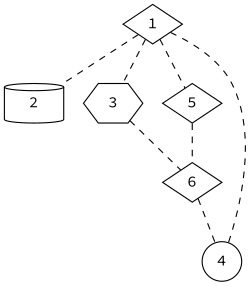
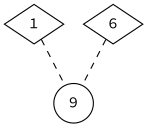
(34, 103) -> none
(113, 103) -> none
(192, 103) -> none
(222, 261) -> (74, 103)
